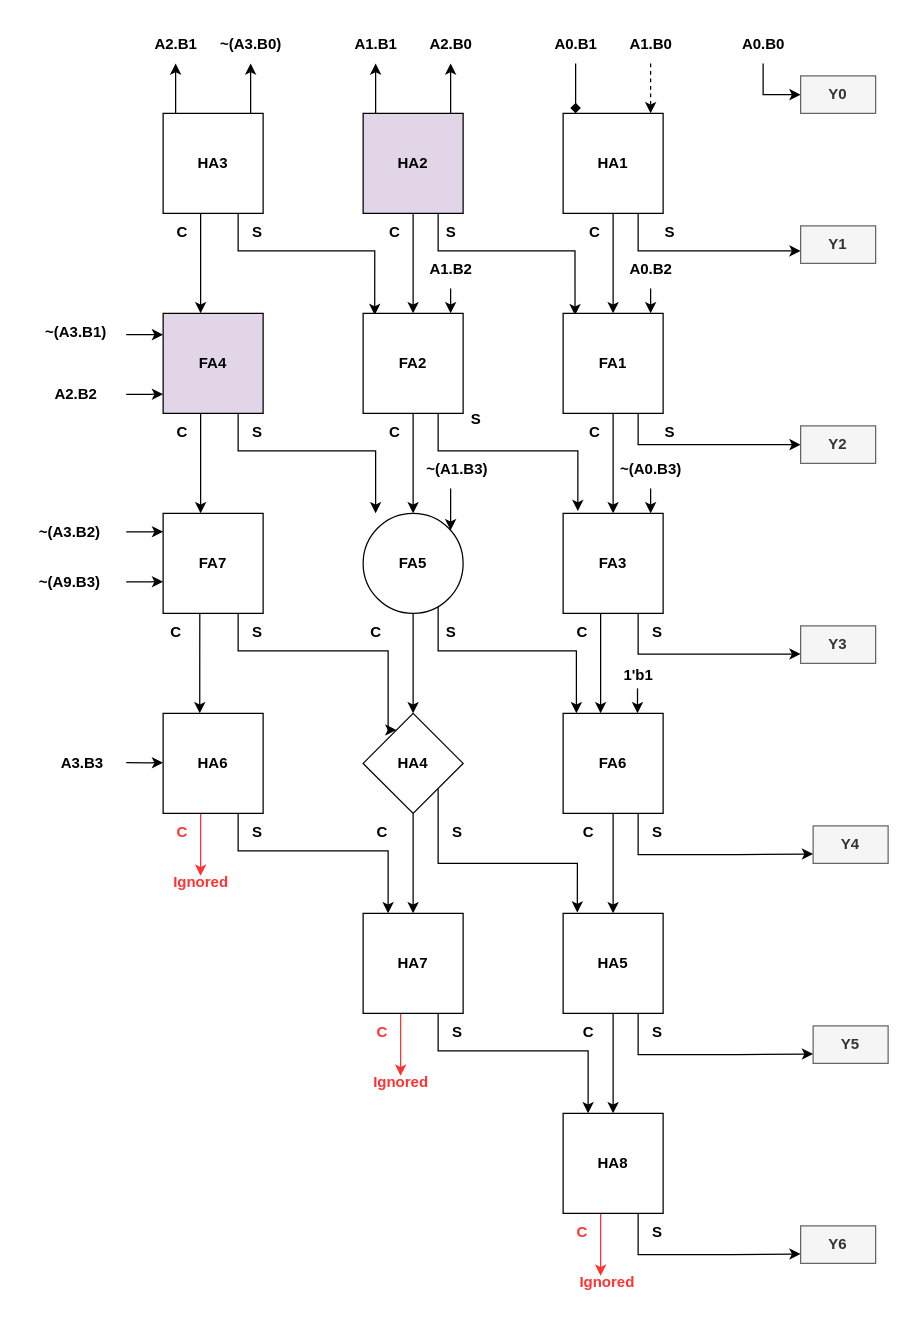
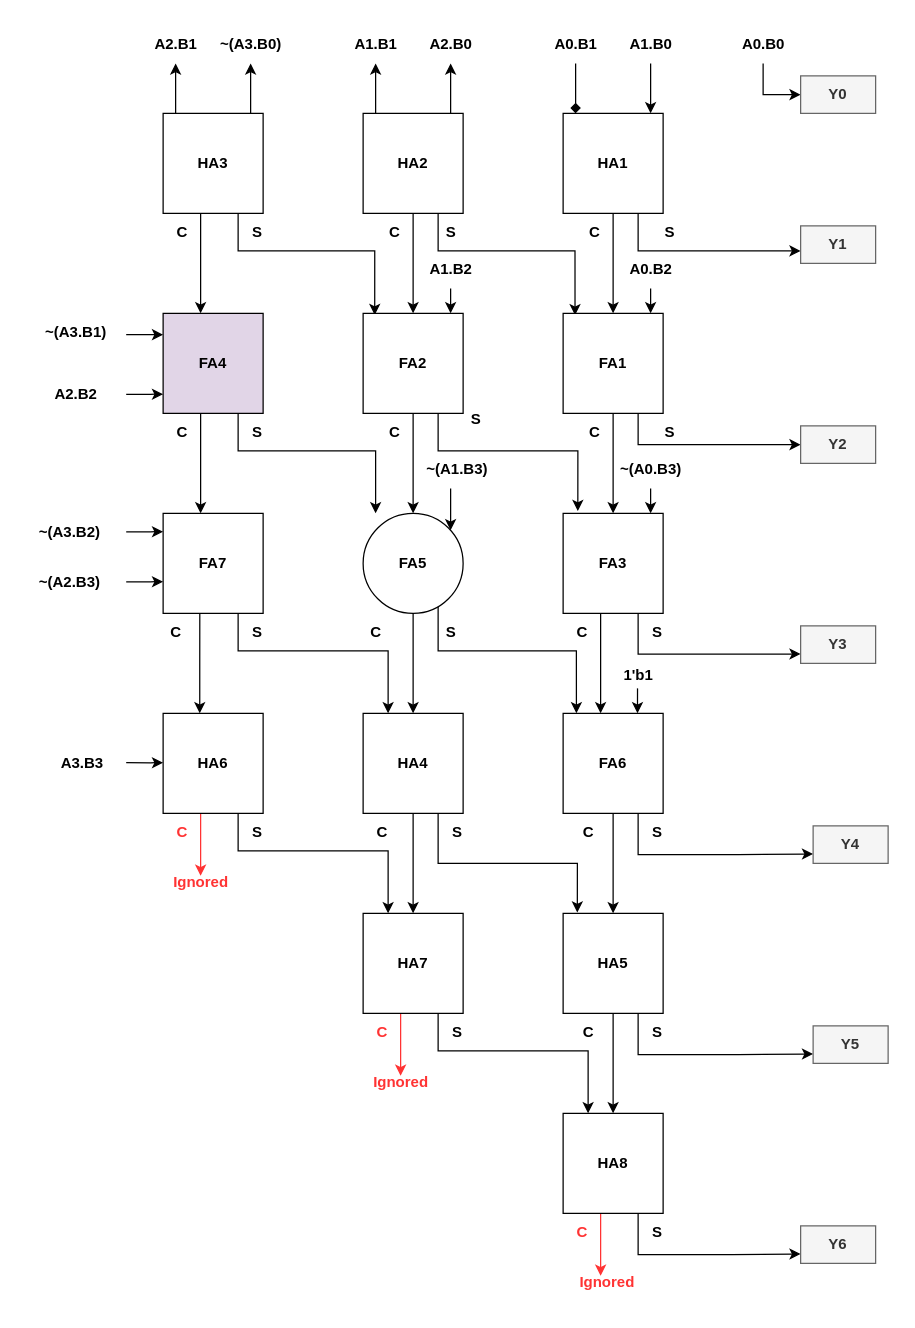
(651, 83) -> (651, 83)
(413, 163) -> (413, 163)
(70, 582) -> (70, 582)
(413, 763) -> (413, 763)
